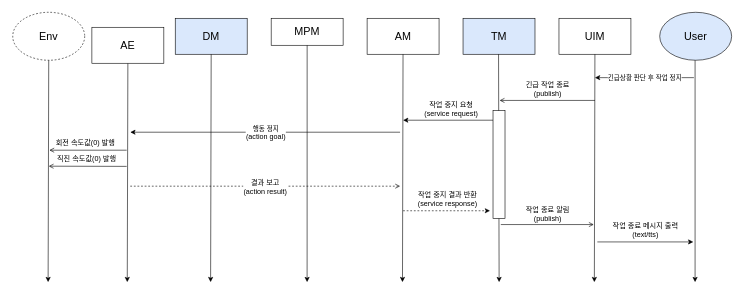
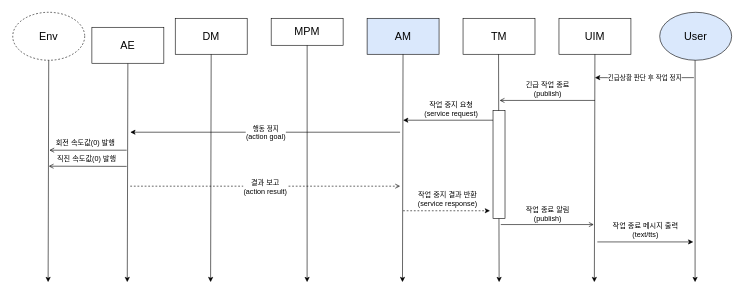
(211, 36) -> (211, 36)
(403, 36) -> (403, 36)
(499, 36) -> (499, 36)
